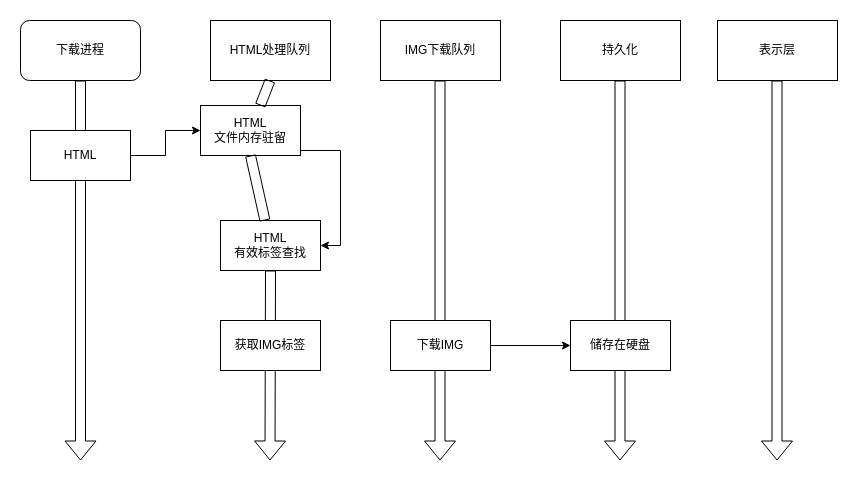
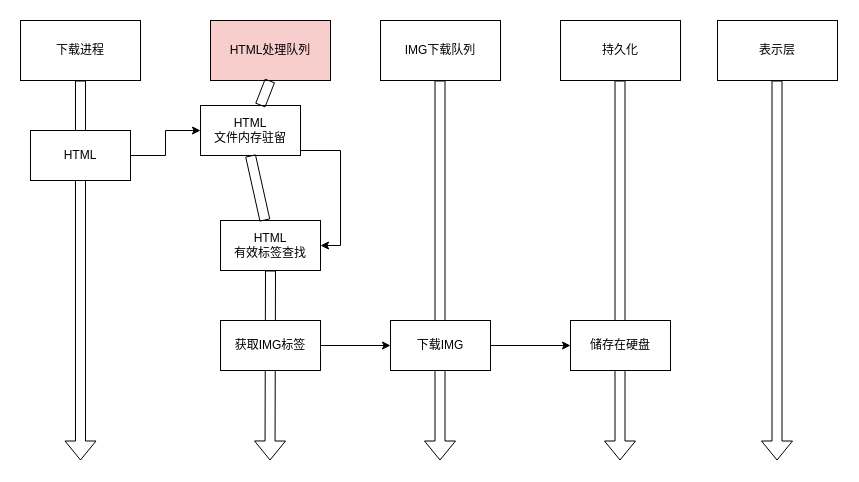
(81, 51) -> (81, 51)
(271, 51) -> (271, 51)
none -> (352, 346)
